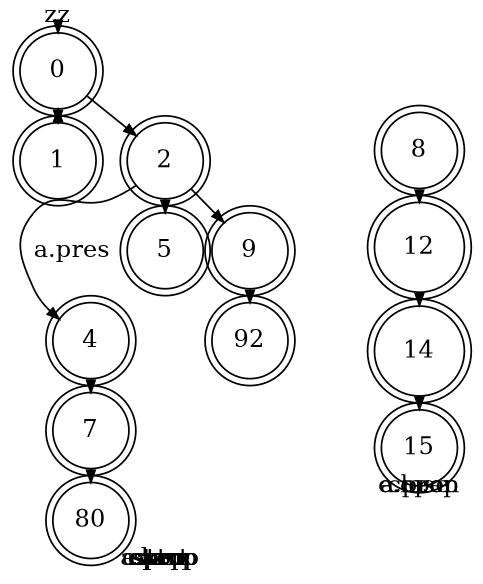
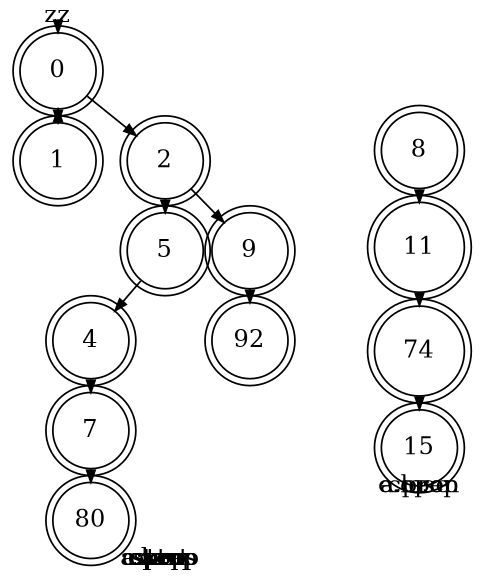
(34, 212) -> (132, 291)
(419, 247) -> (419, 247)
(419, 351) -> (419, 351)
